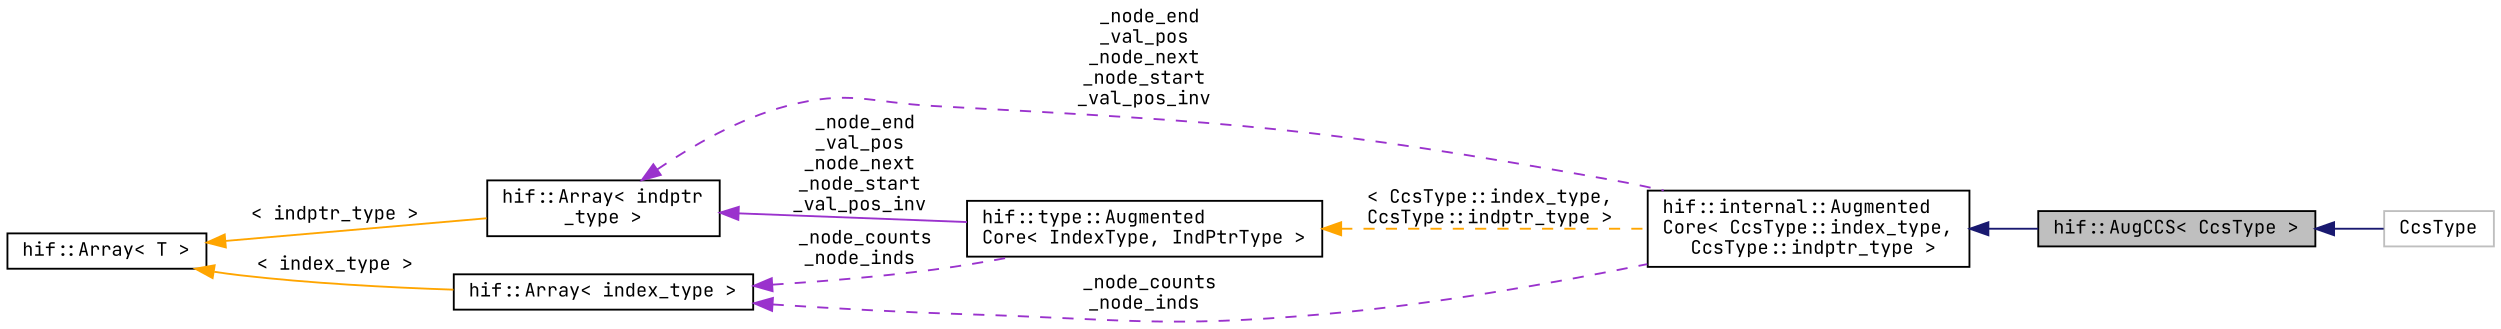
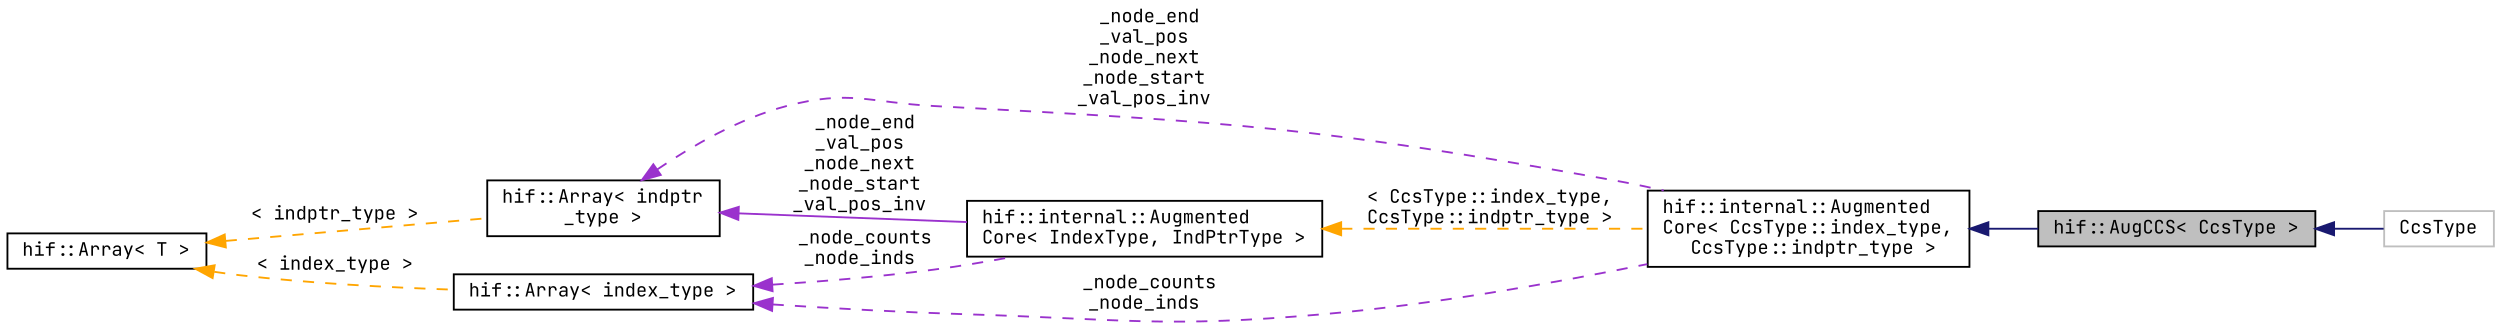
(1145, 229) -> (1145, 229)
(356, 230) -> (356, 230)
(334, 284) -> (334, 284)
